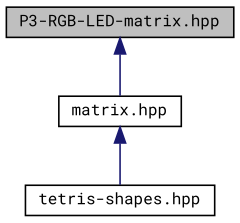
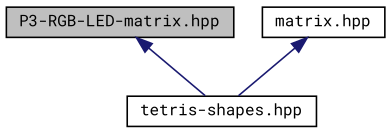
(120, 75) -> (177, 72)
